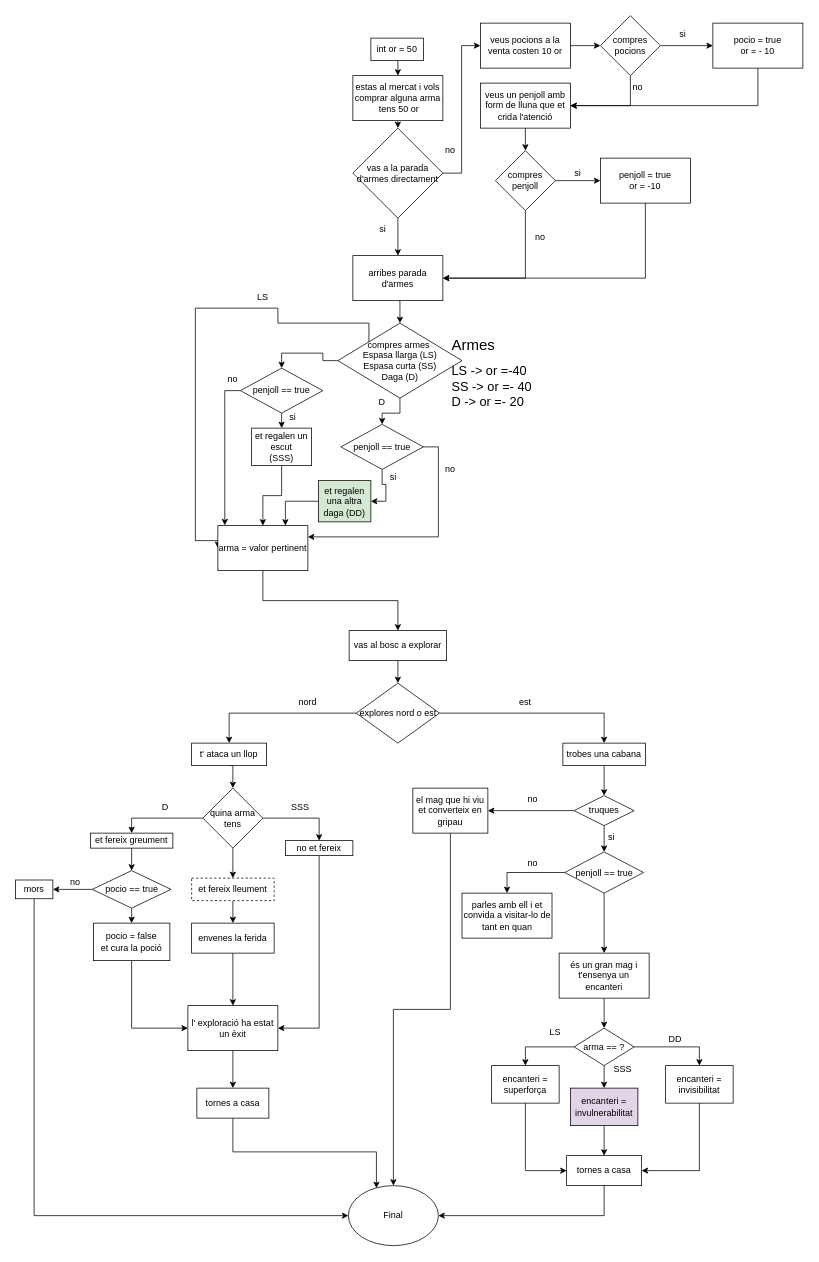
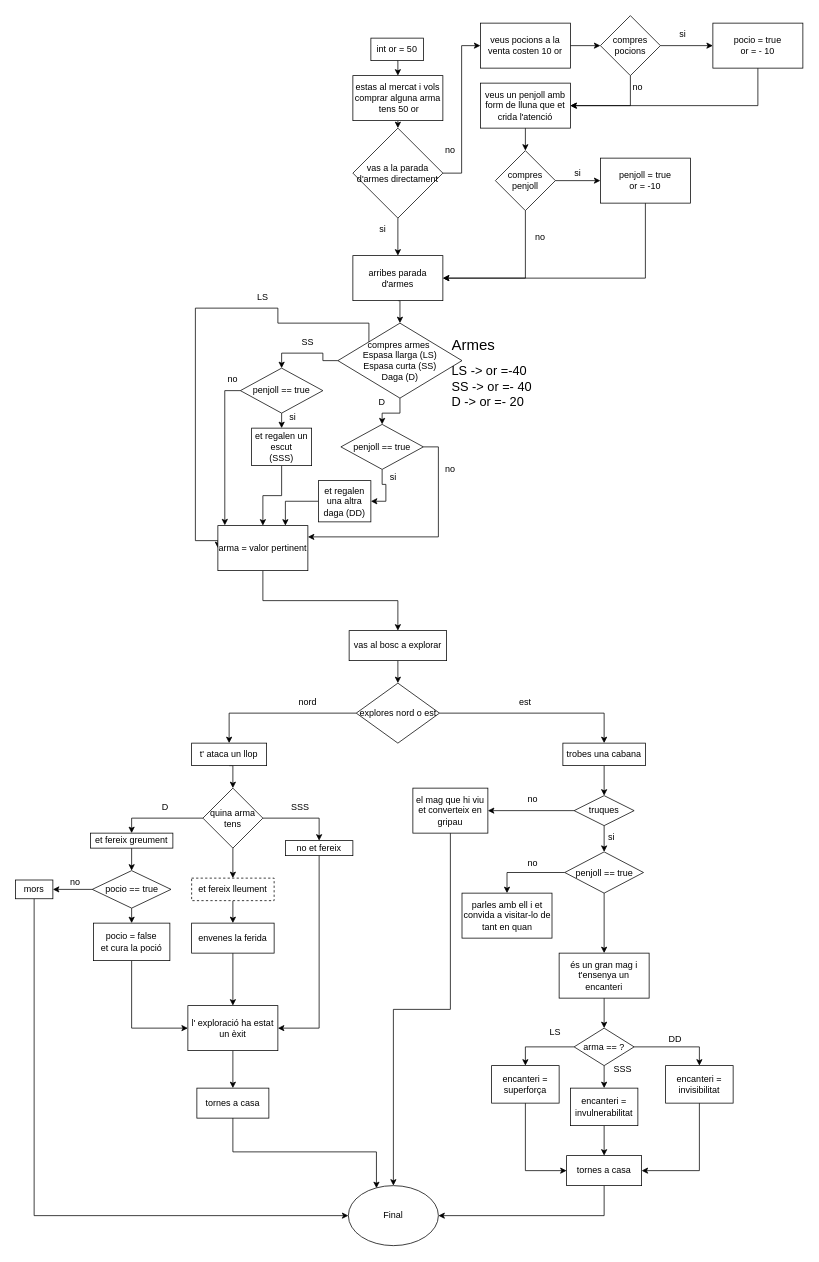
none -> (308, 342)
(345, 501) -> (345, 501)
(604, 1107) -> (604, 1107)
